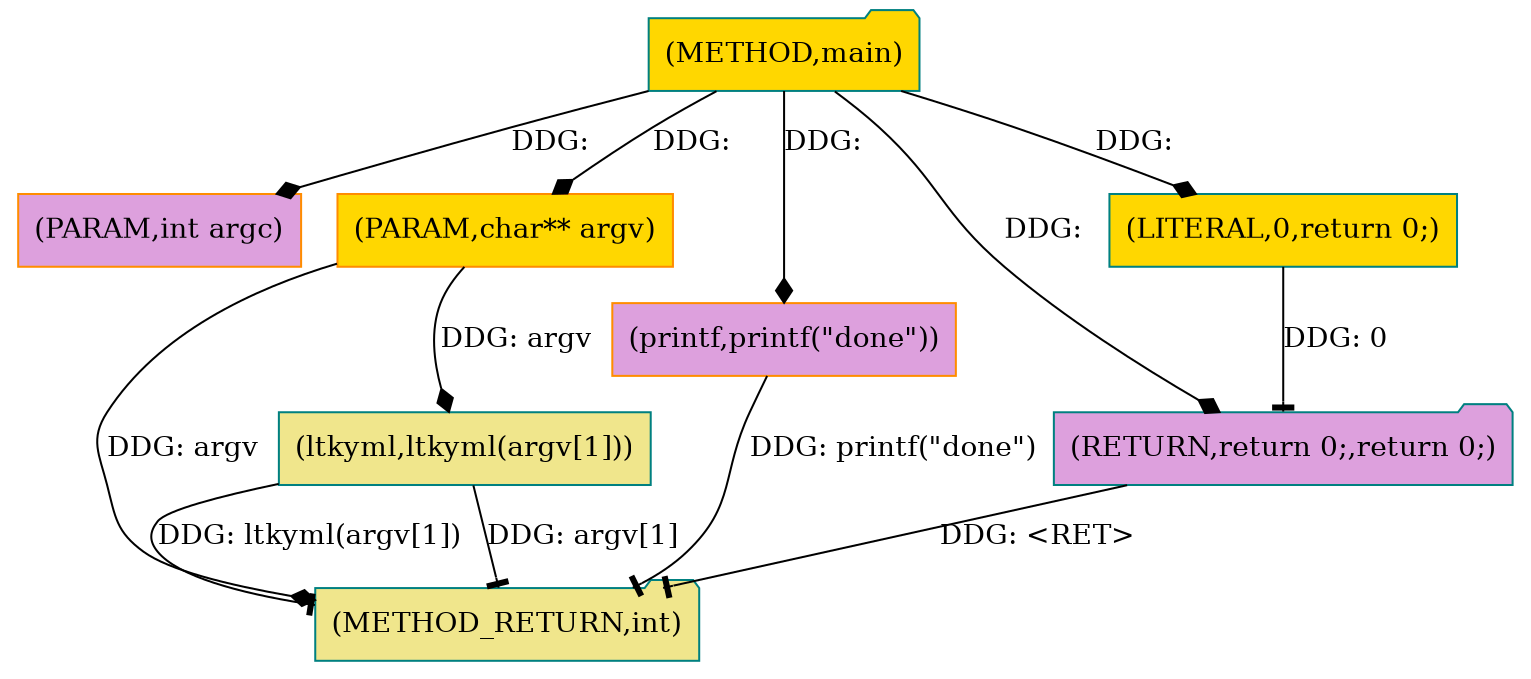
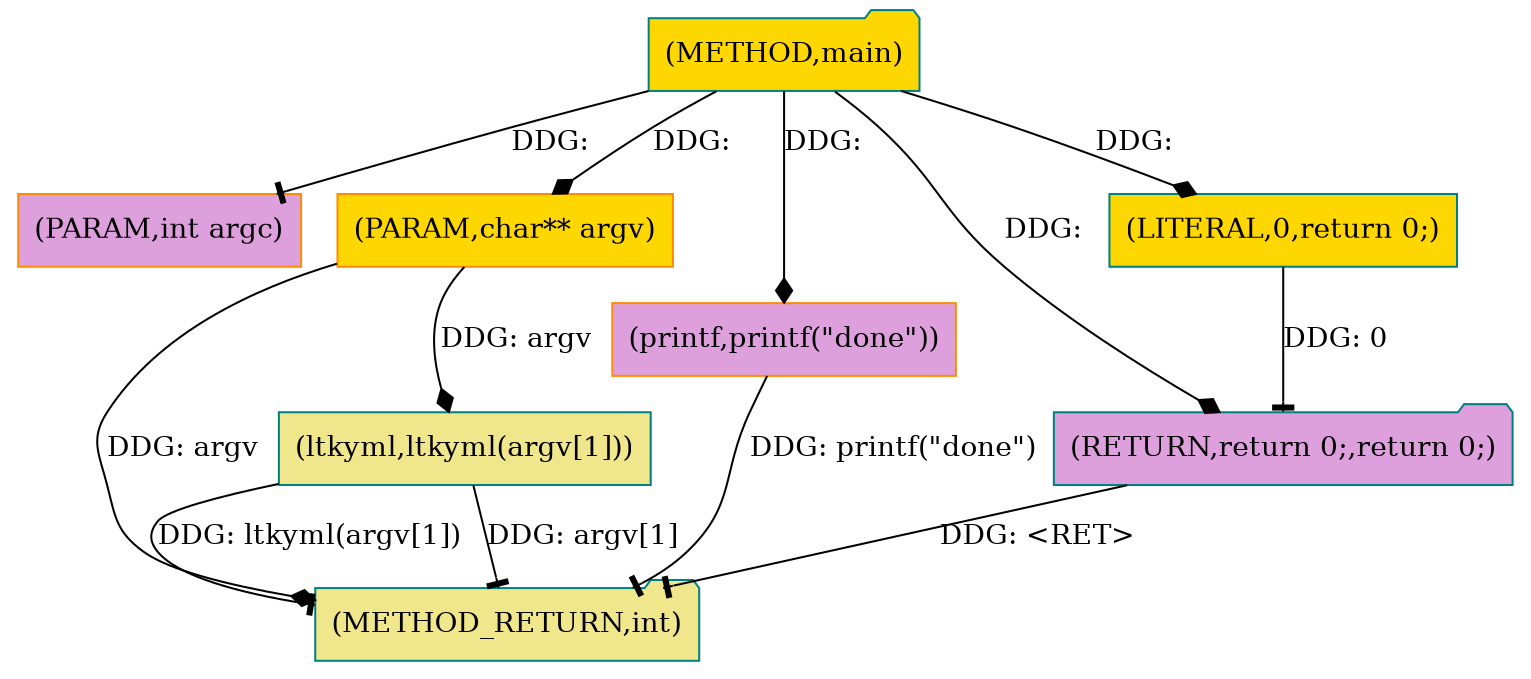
(467, 140) -> (467, 140)
